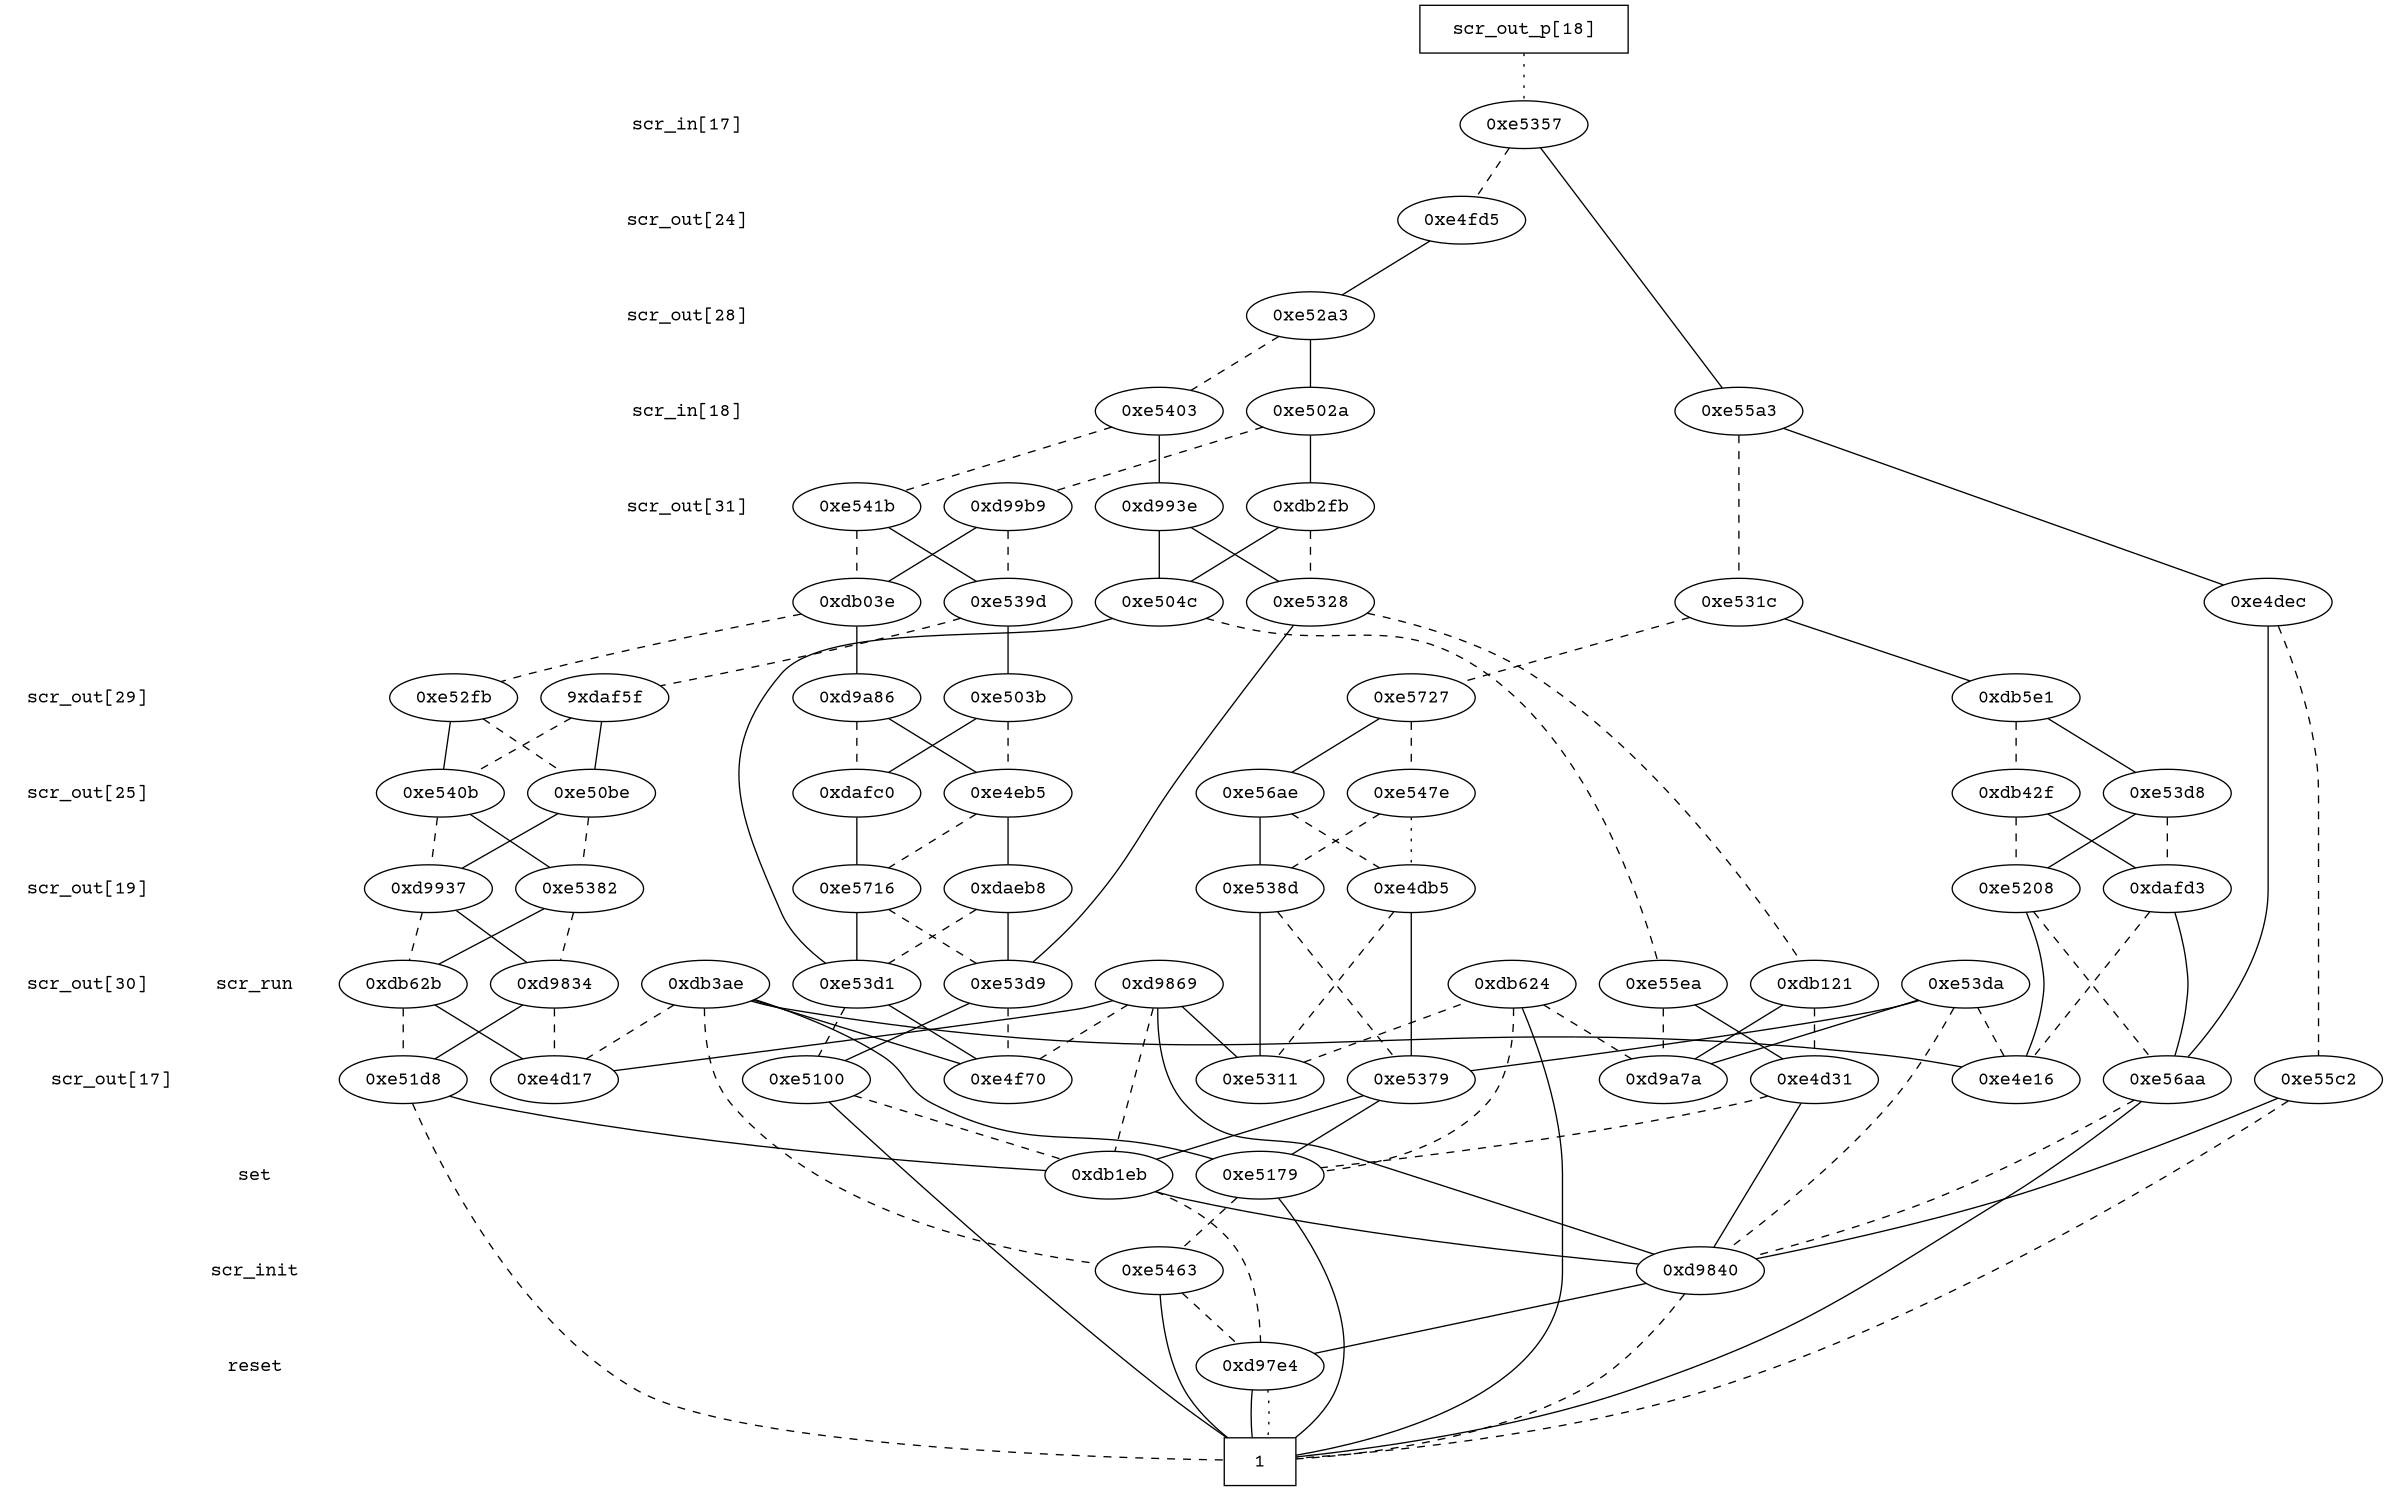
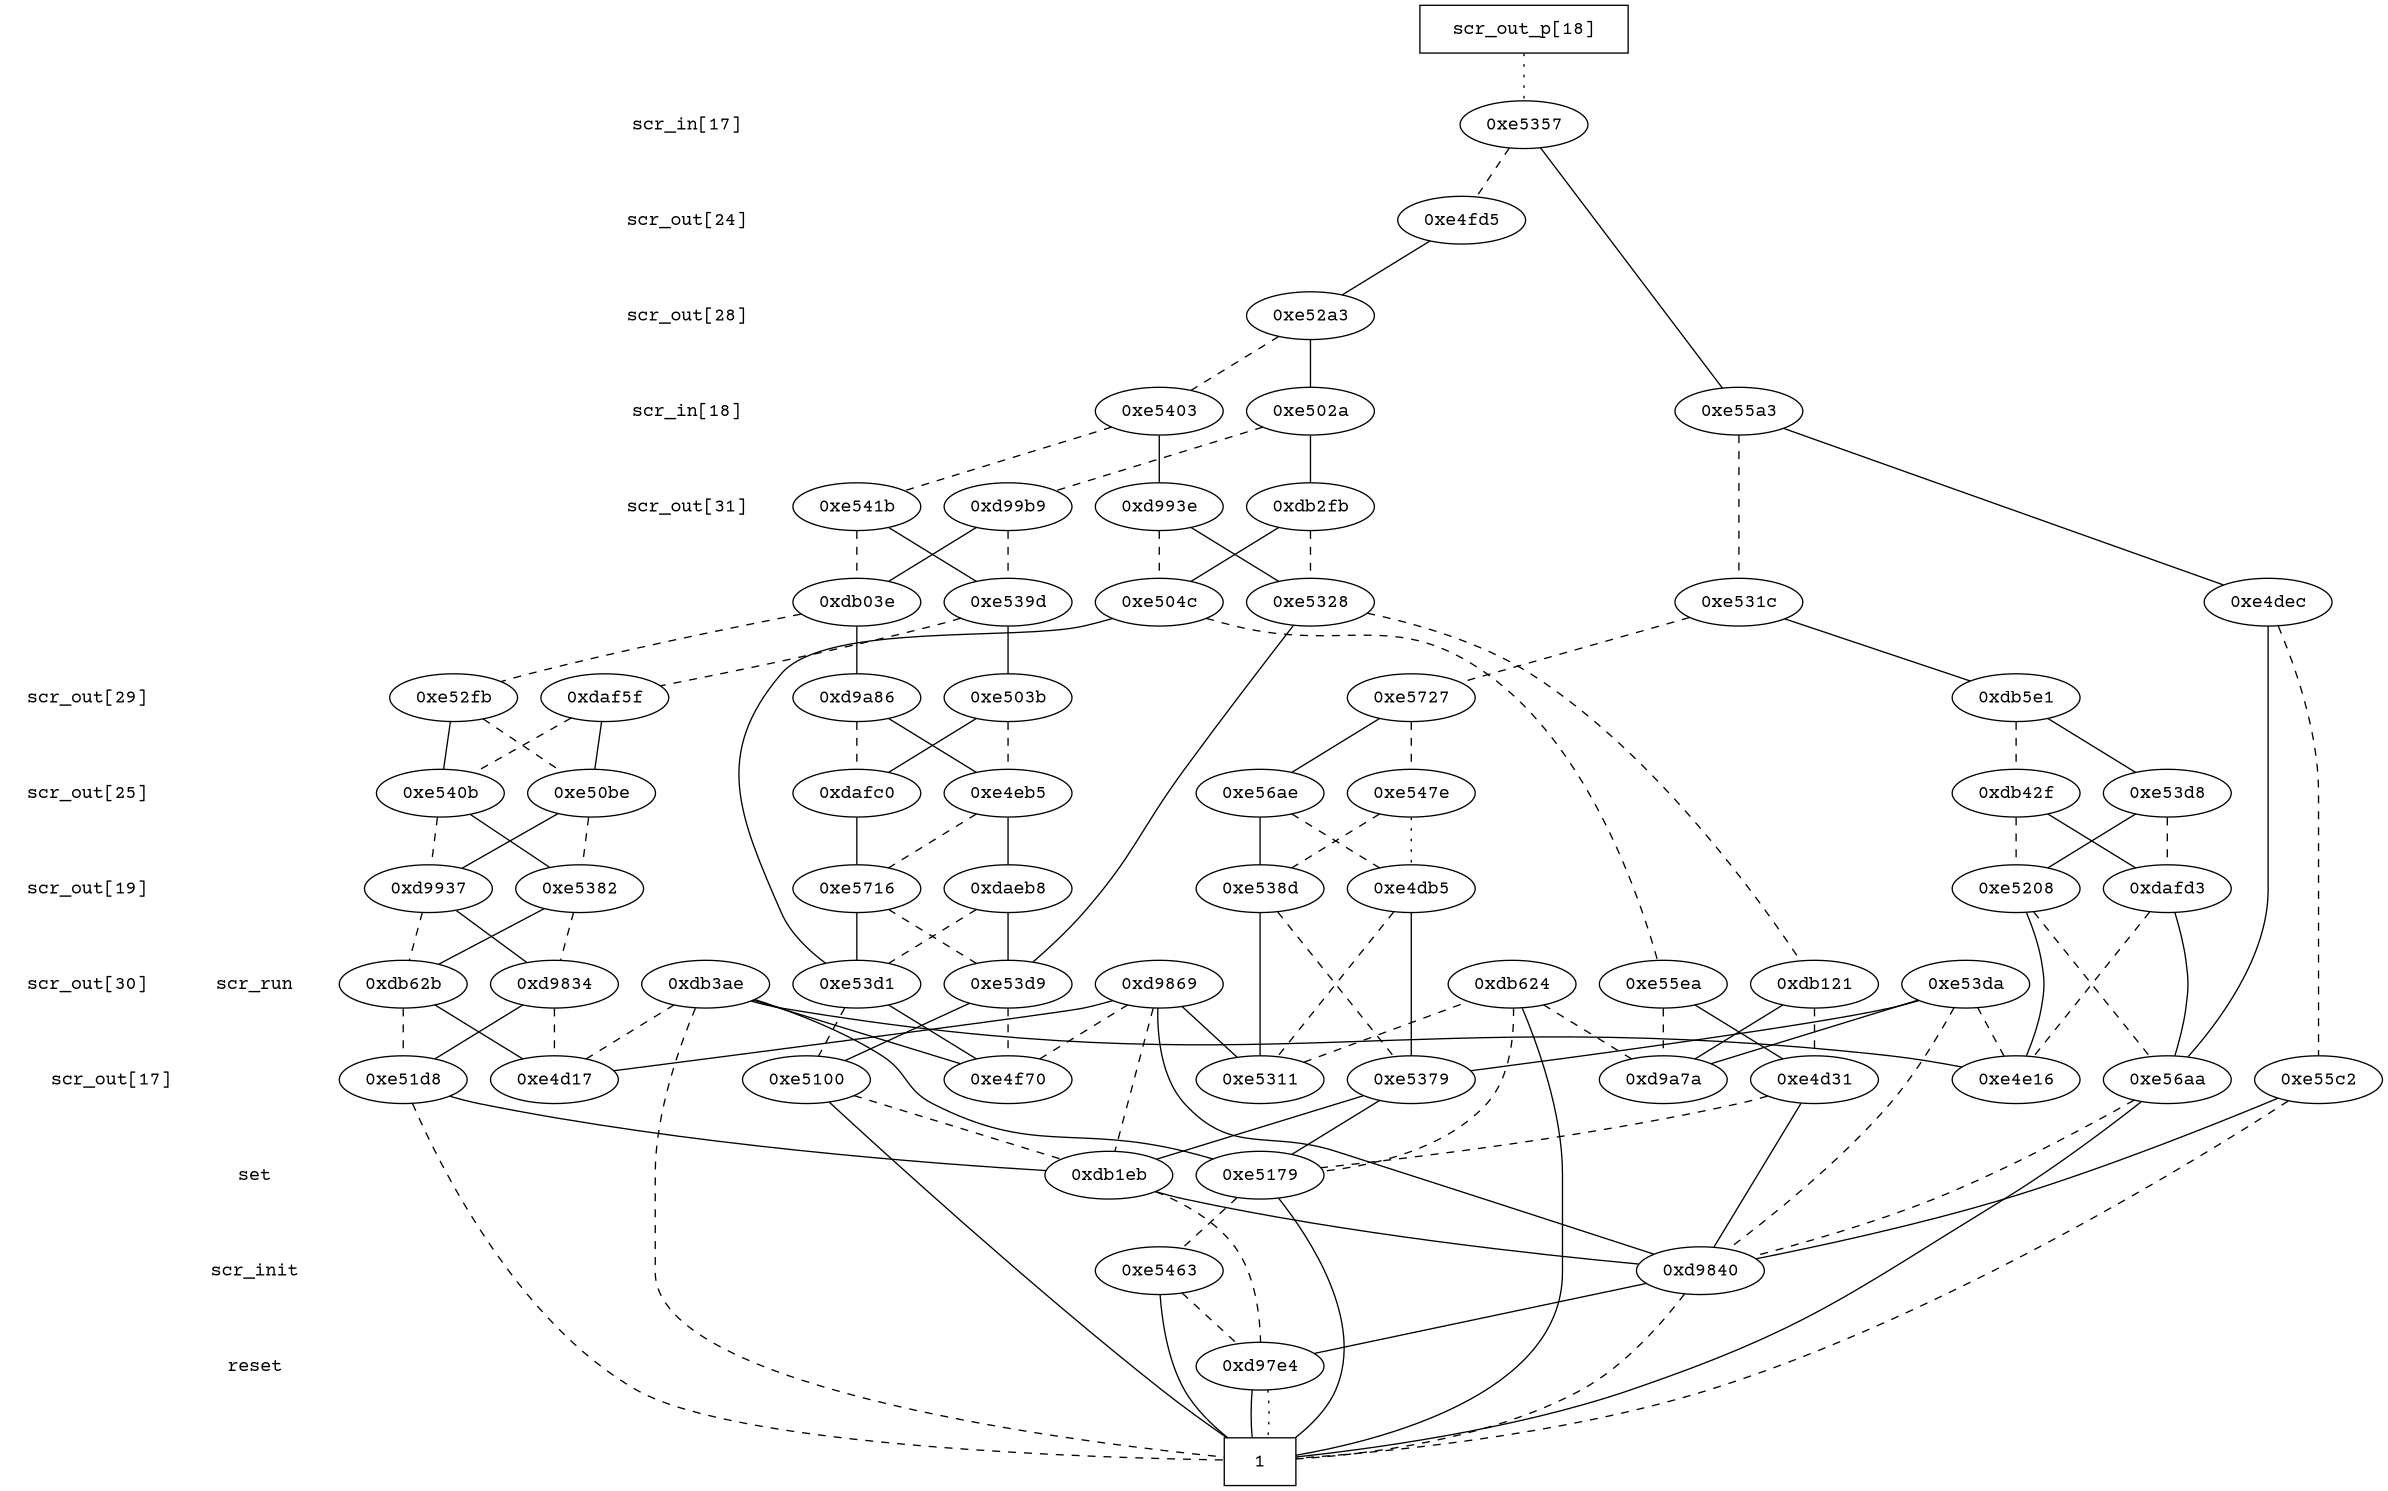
(1159, 555) -> (1159, 555)
(605, 698) -> (605, 698)
(854, 1195) -> (788, 1375)
